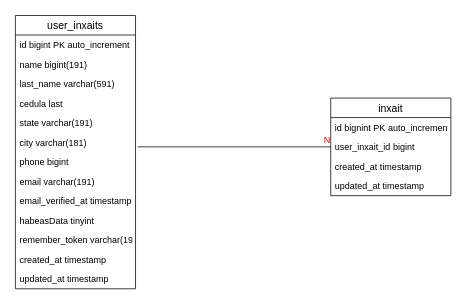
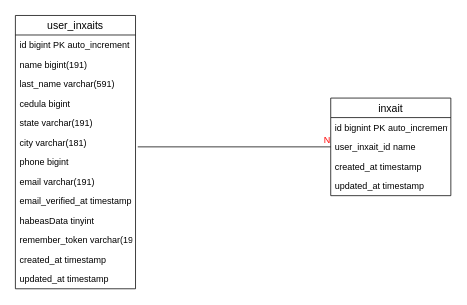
(44, 104) -> (48, 104)
(380, 147) -> (378, 147)
